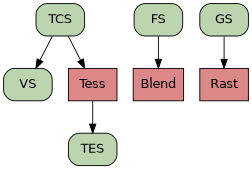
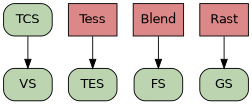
(74, 48) -> none
(158, 48) -> (158, 48)
(224, 48) -> (224, 48)
